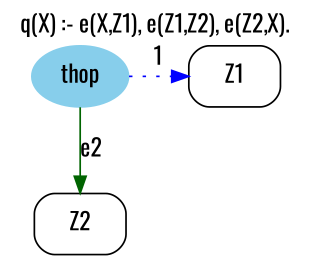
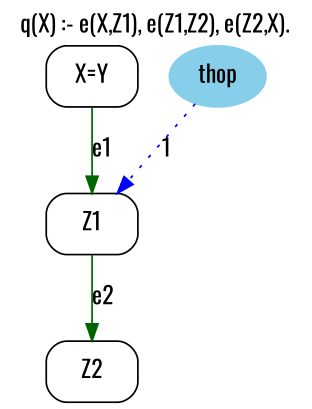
none -> (92, 76)
(80, 142) -> (92, 289)
